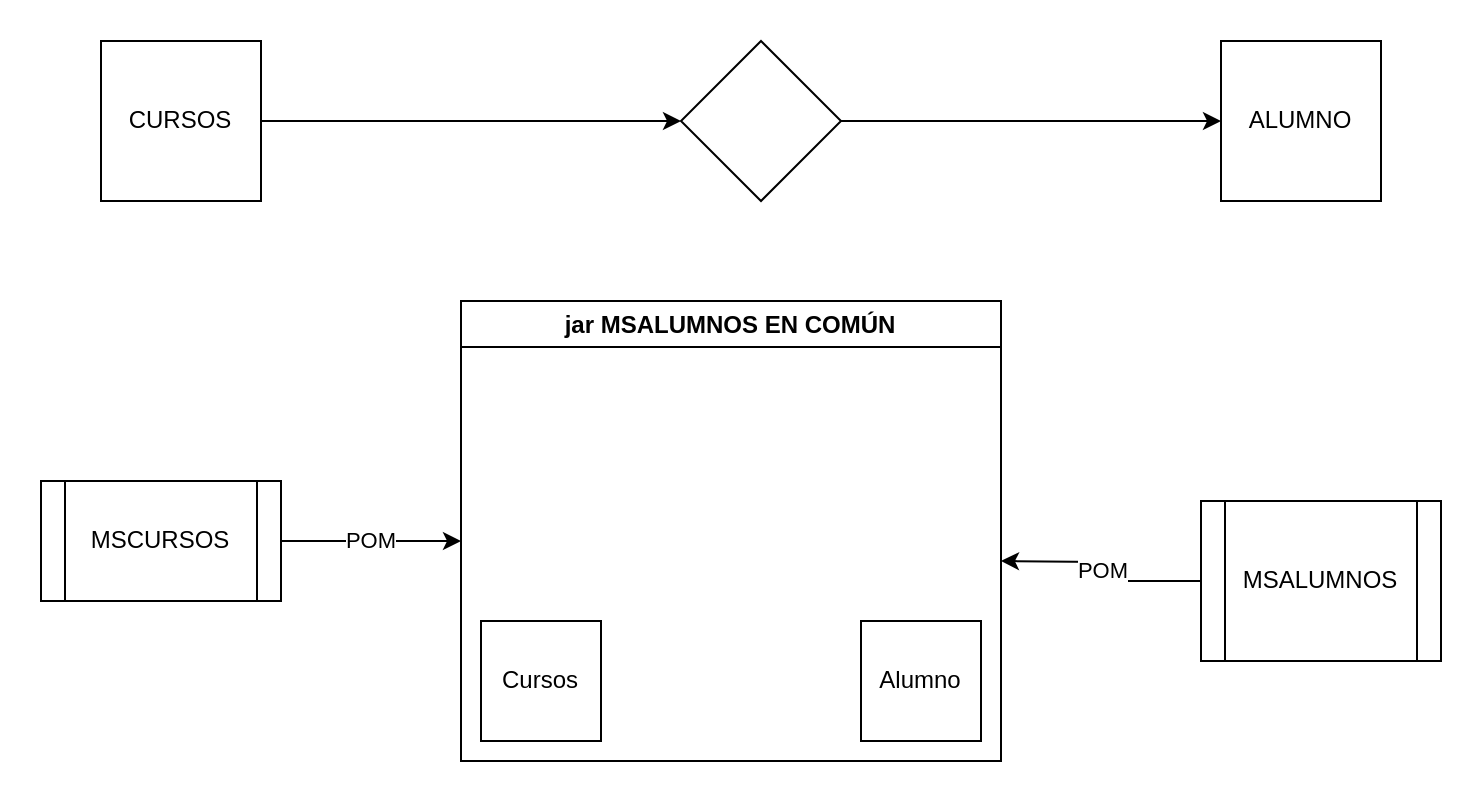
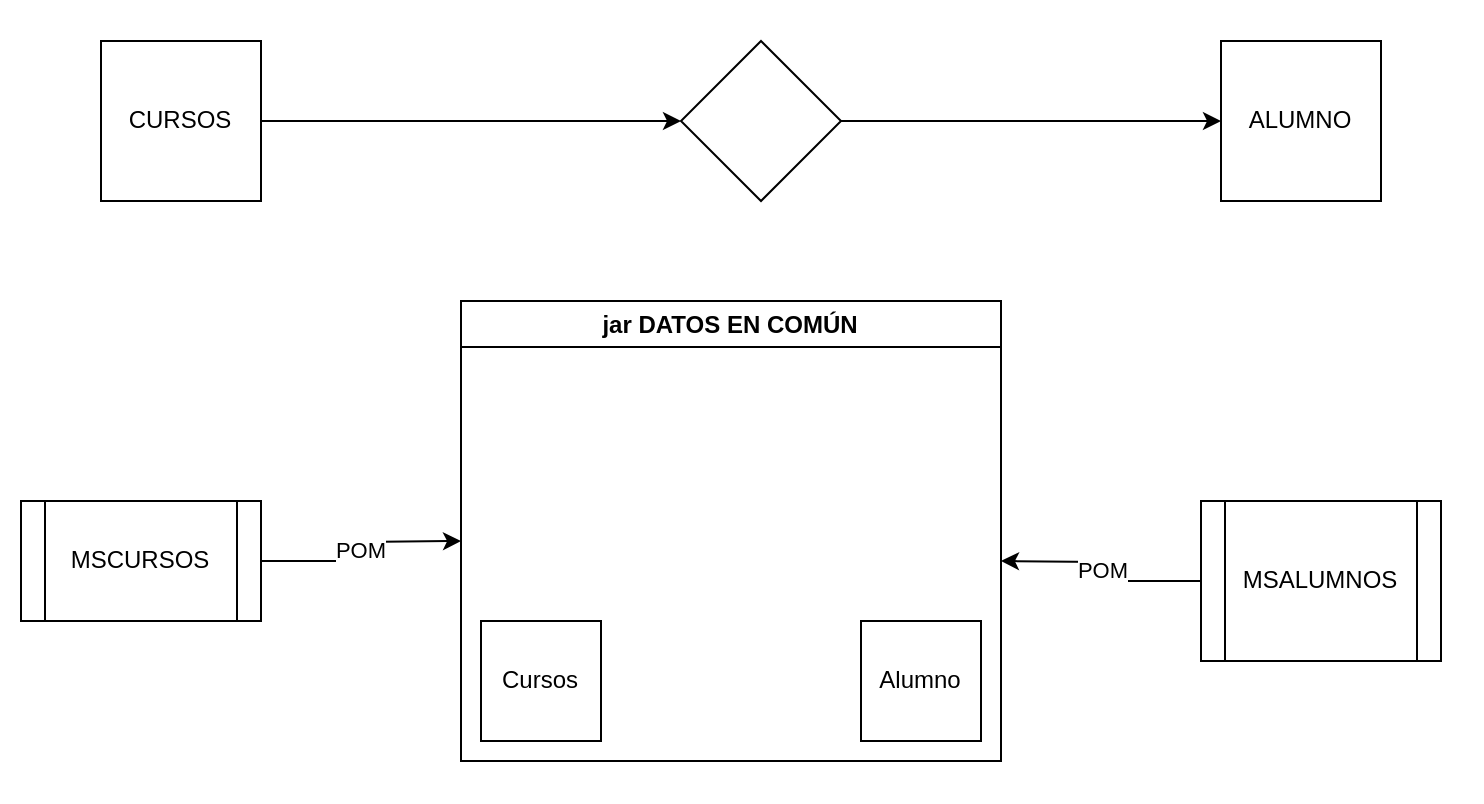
(730, 325) -> (730, 325)
(161, 541) -> (141, 561)
